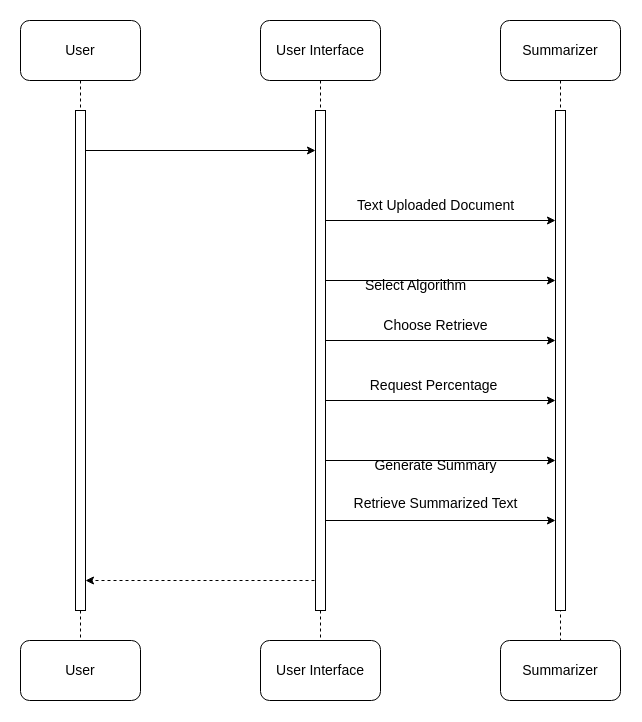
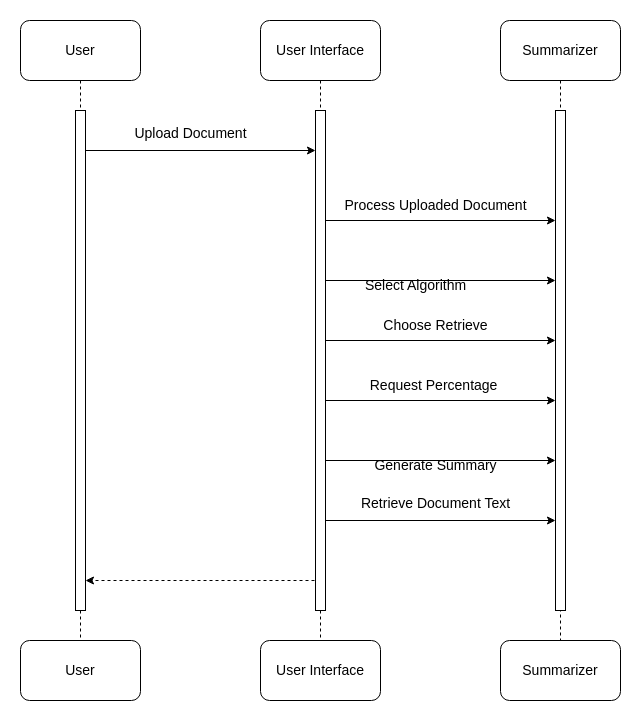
none -> (191, 134)
(436, 206) -> (436, 206)
(436, 504) -> (436, 504)
